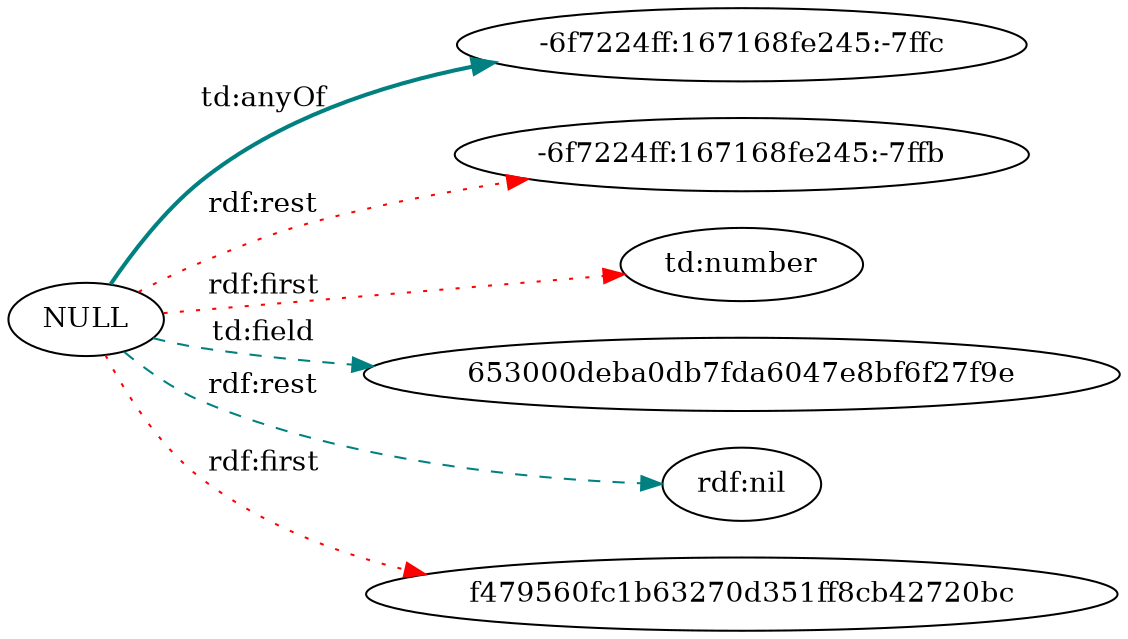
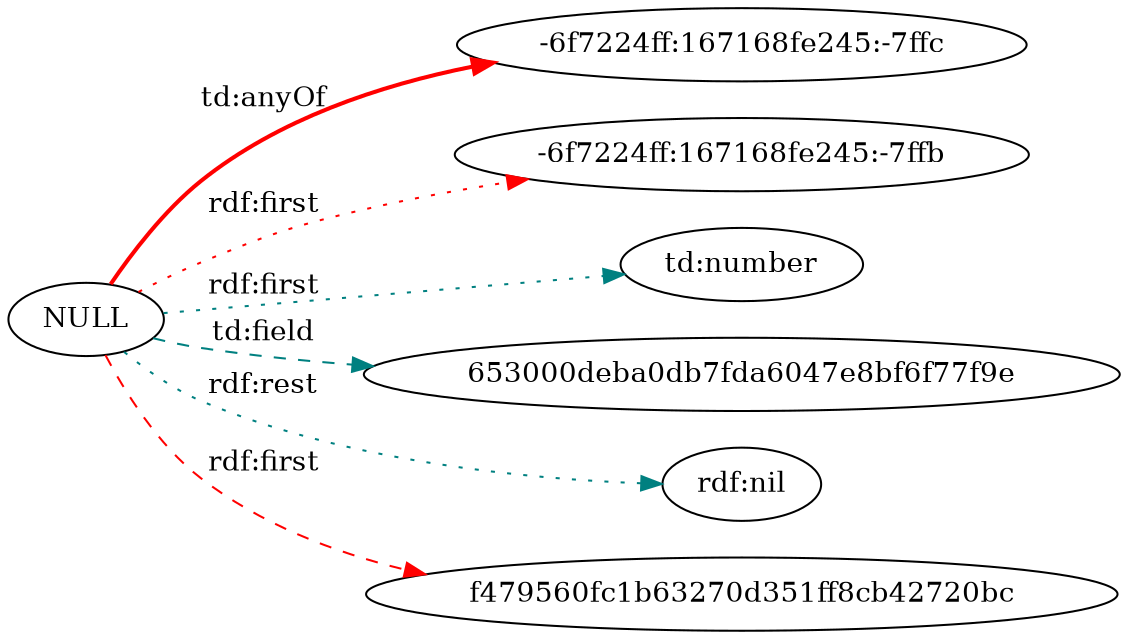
(268, 137) -> (268, 137)
(264, 204) -> (264, 204)
(383, 295) -> (383, 295)
(742, 374) -> (742, 374)
(372, 452) -> (372, 452)
(229, 498) -> (229, 498)
